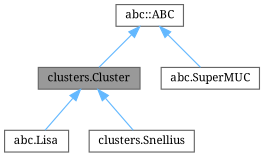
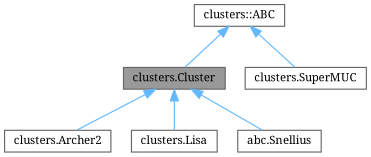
(150, 15) -> (239, 15)
(210, 78) -> (306, 78)
(37, 141) -> (174, 141)
none -> (58, 141)
(142, 141) -> (279, 141)
